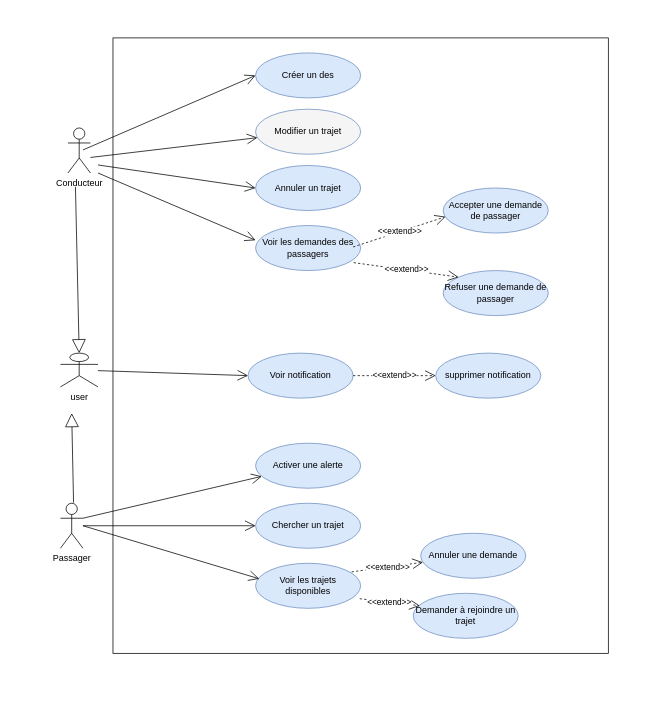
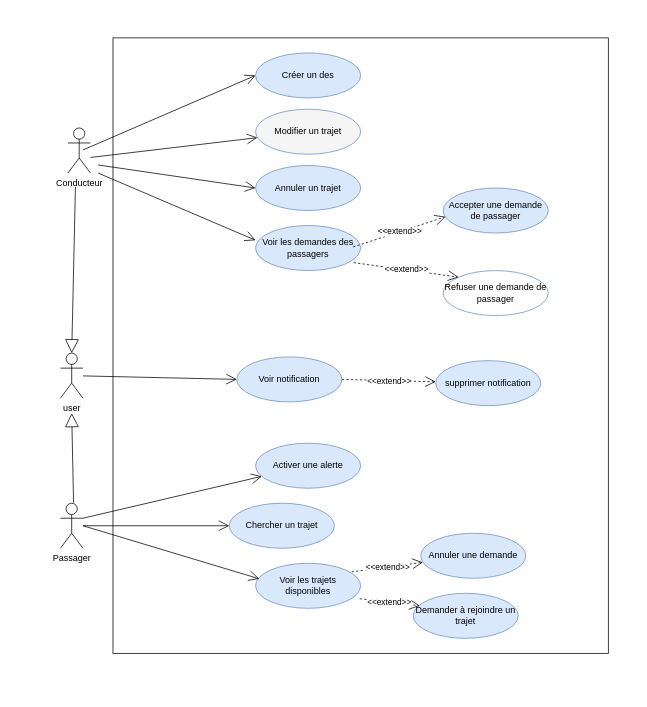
(495, 293) -> (495, 293)
(79, 370) -> (72, 375)
(300, 375) -> (289, 379)
(488, 375) -> (488, 383)
(308, 525) -> (282, 525)
